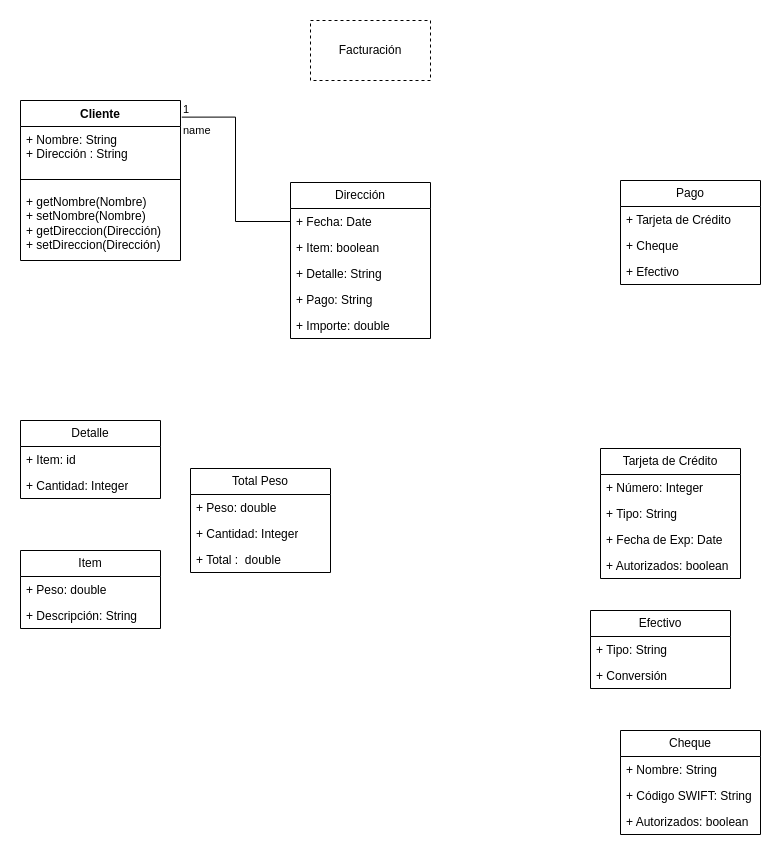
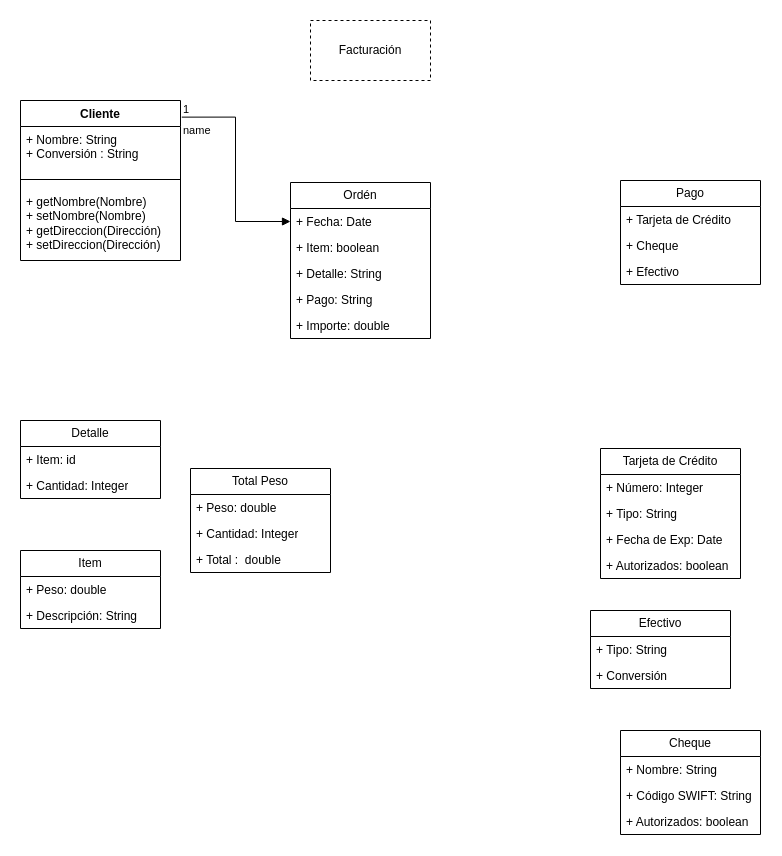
(83, 148) -> (88, 148)
(361, 196) -> (361, 196)
(284, 222) -> (281, 222)
